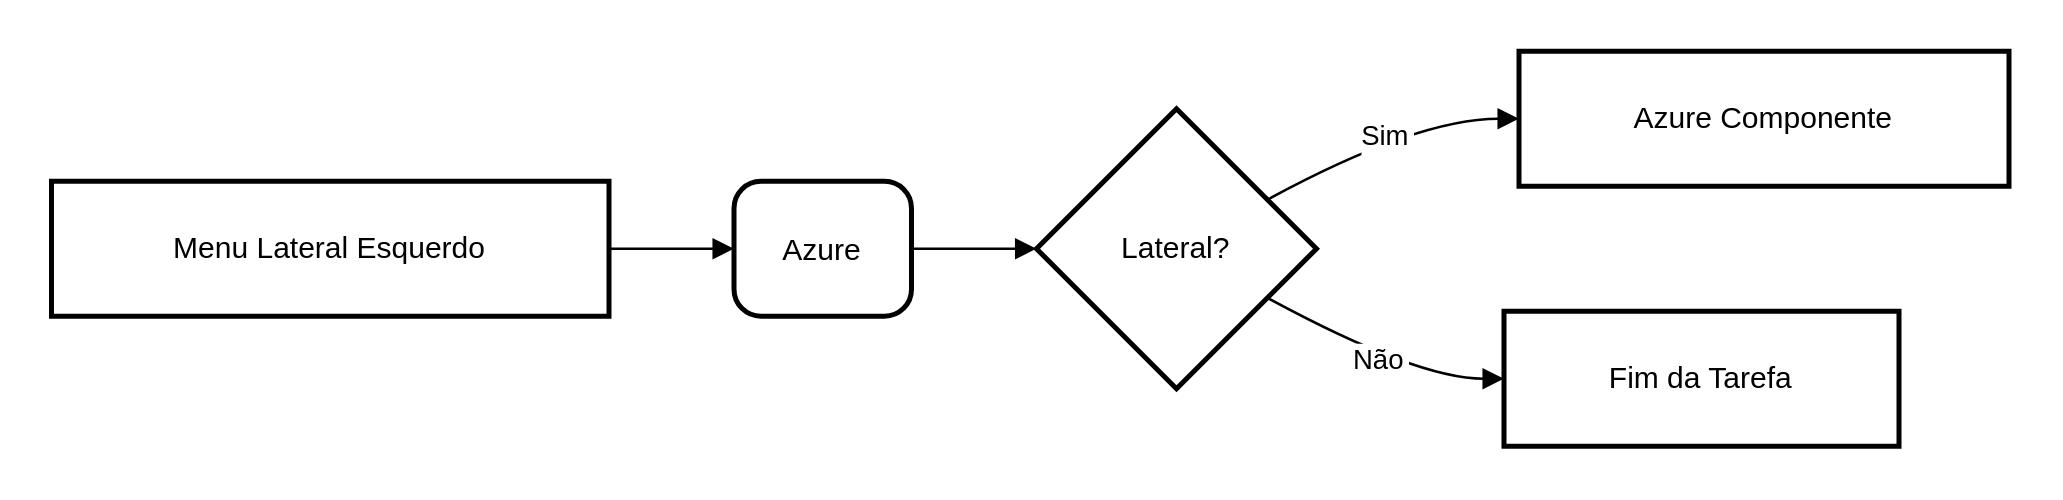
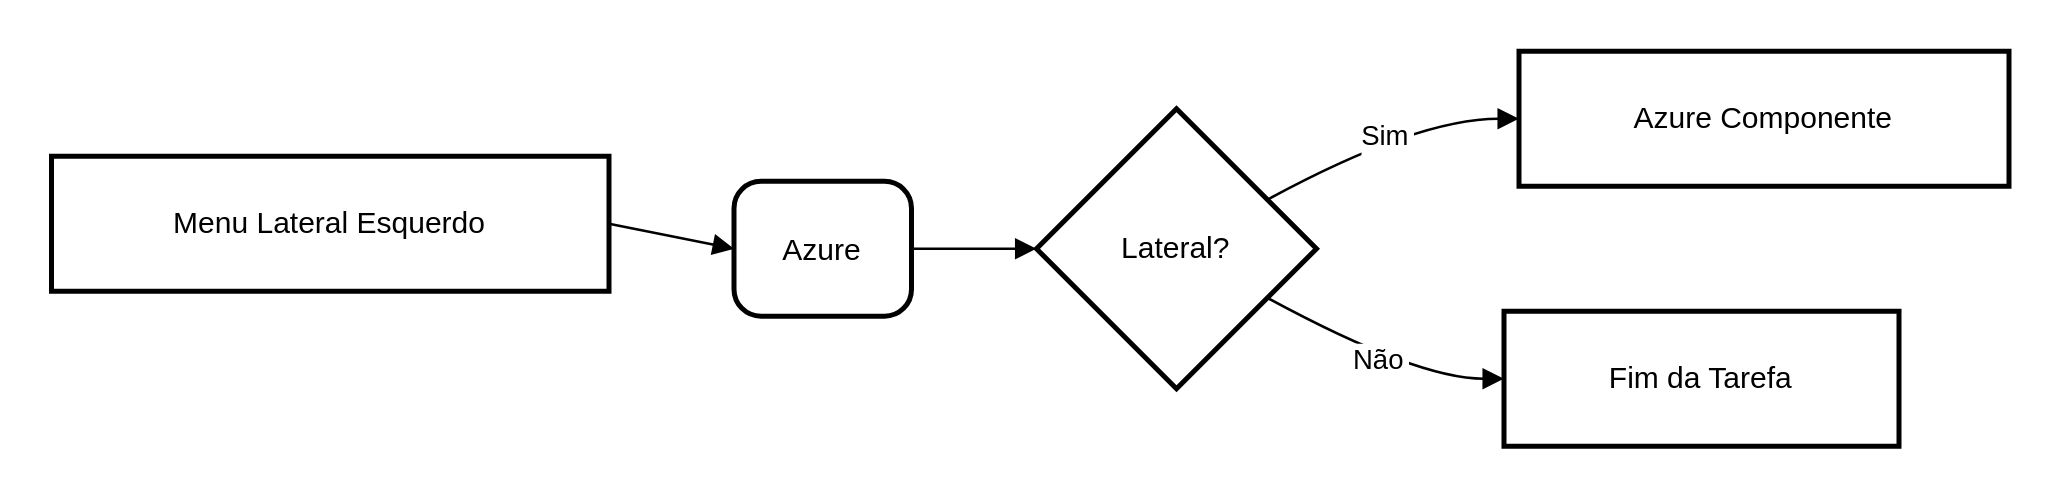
(330, 249) -> (330, 224)
